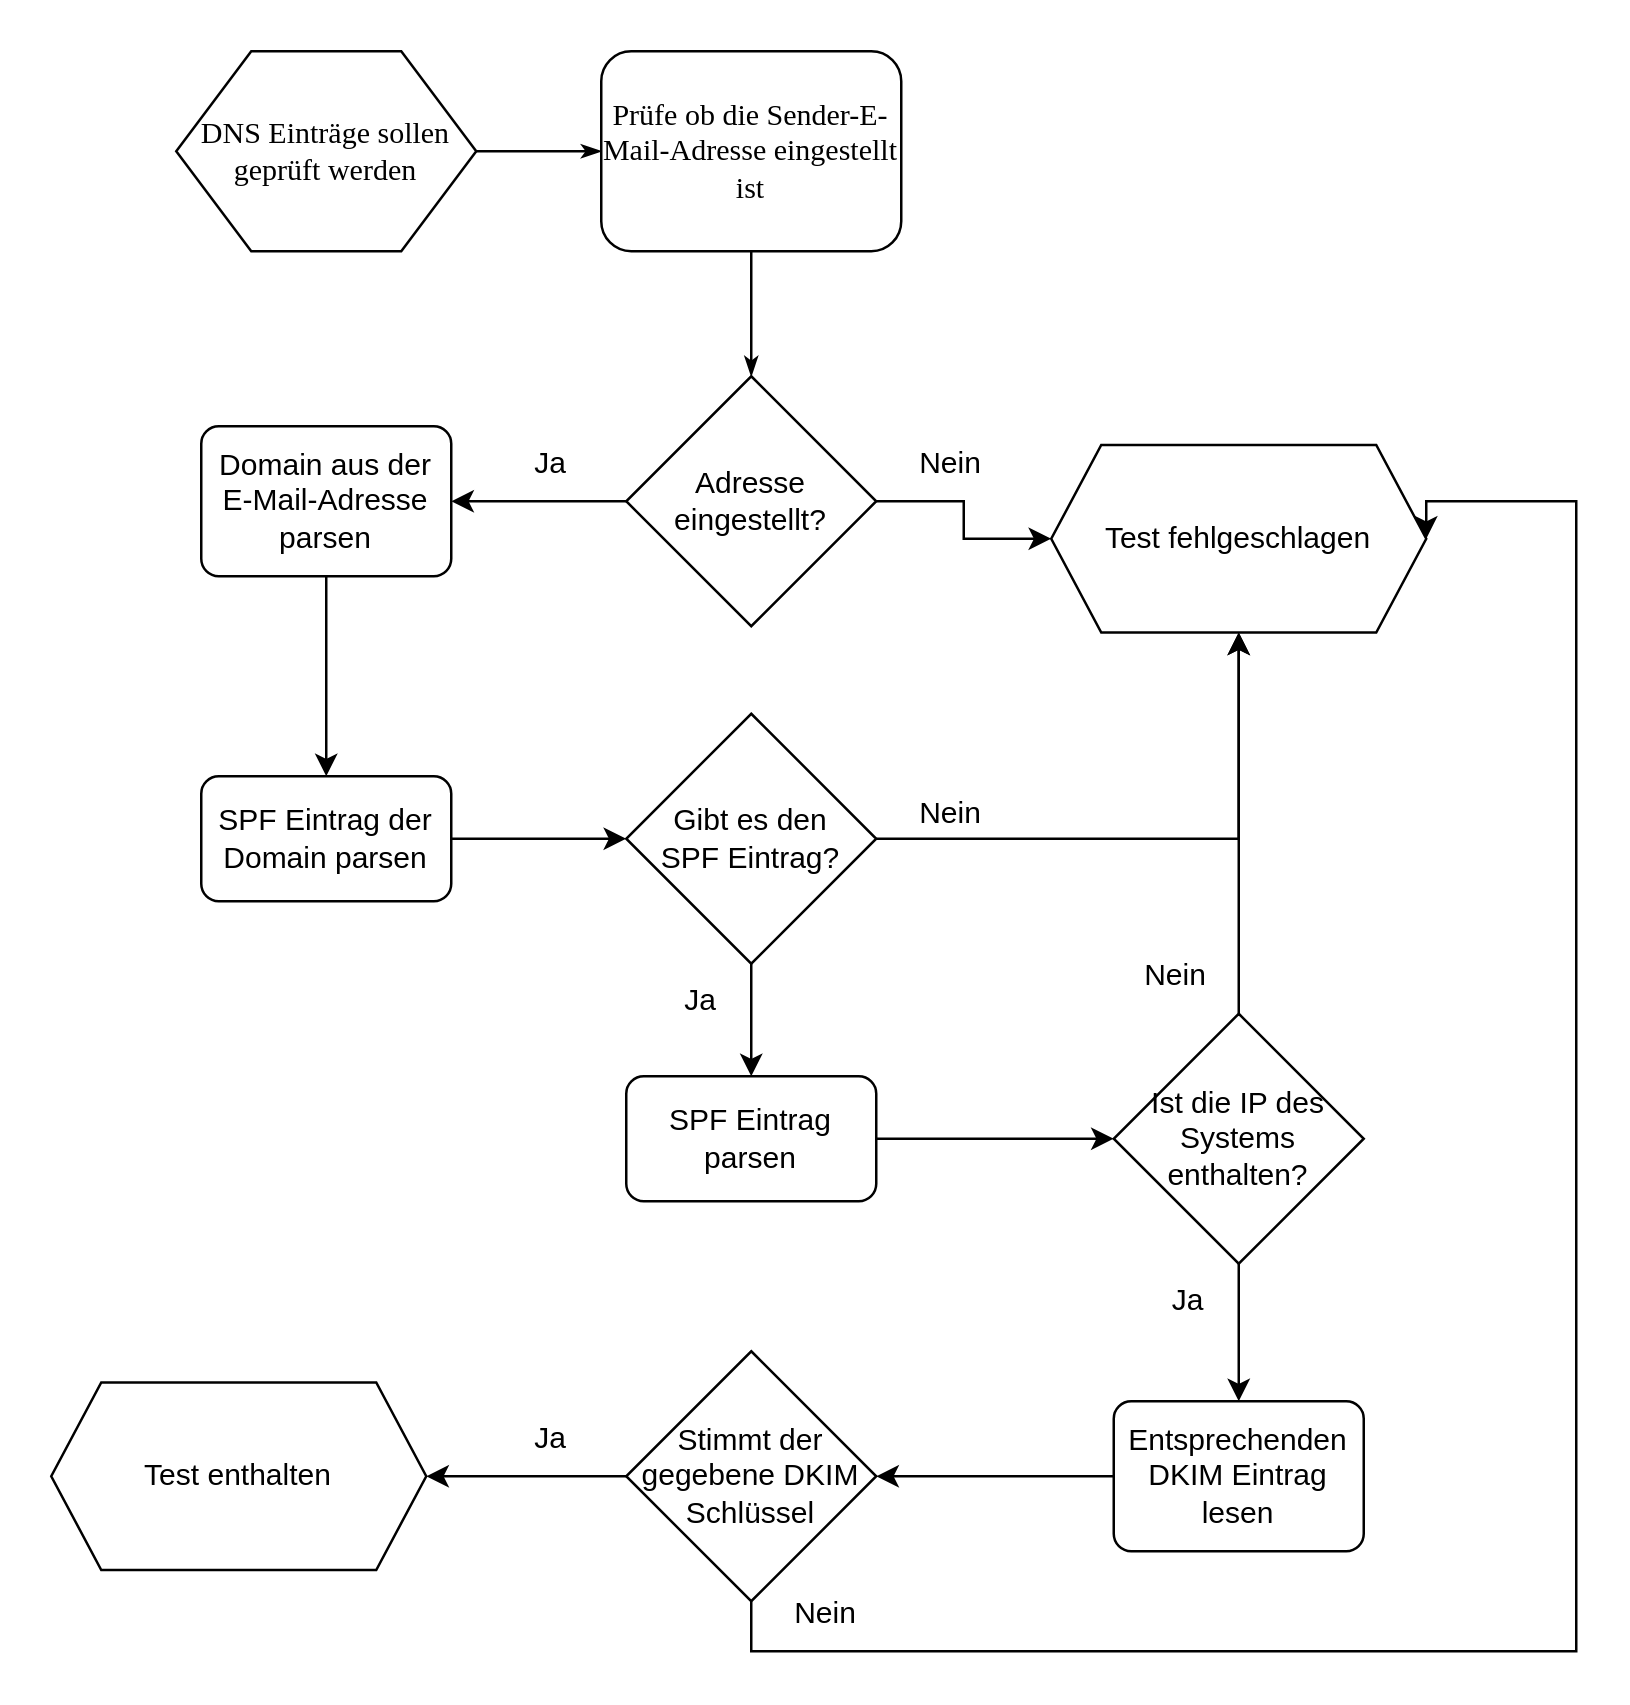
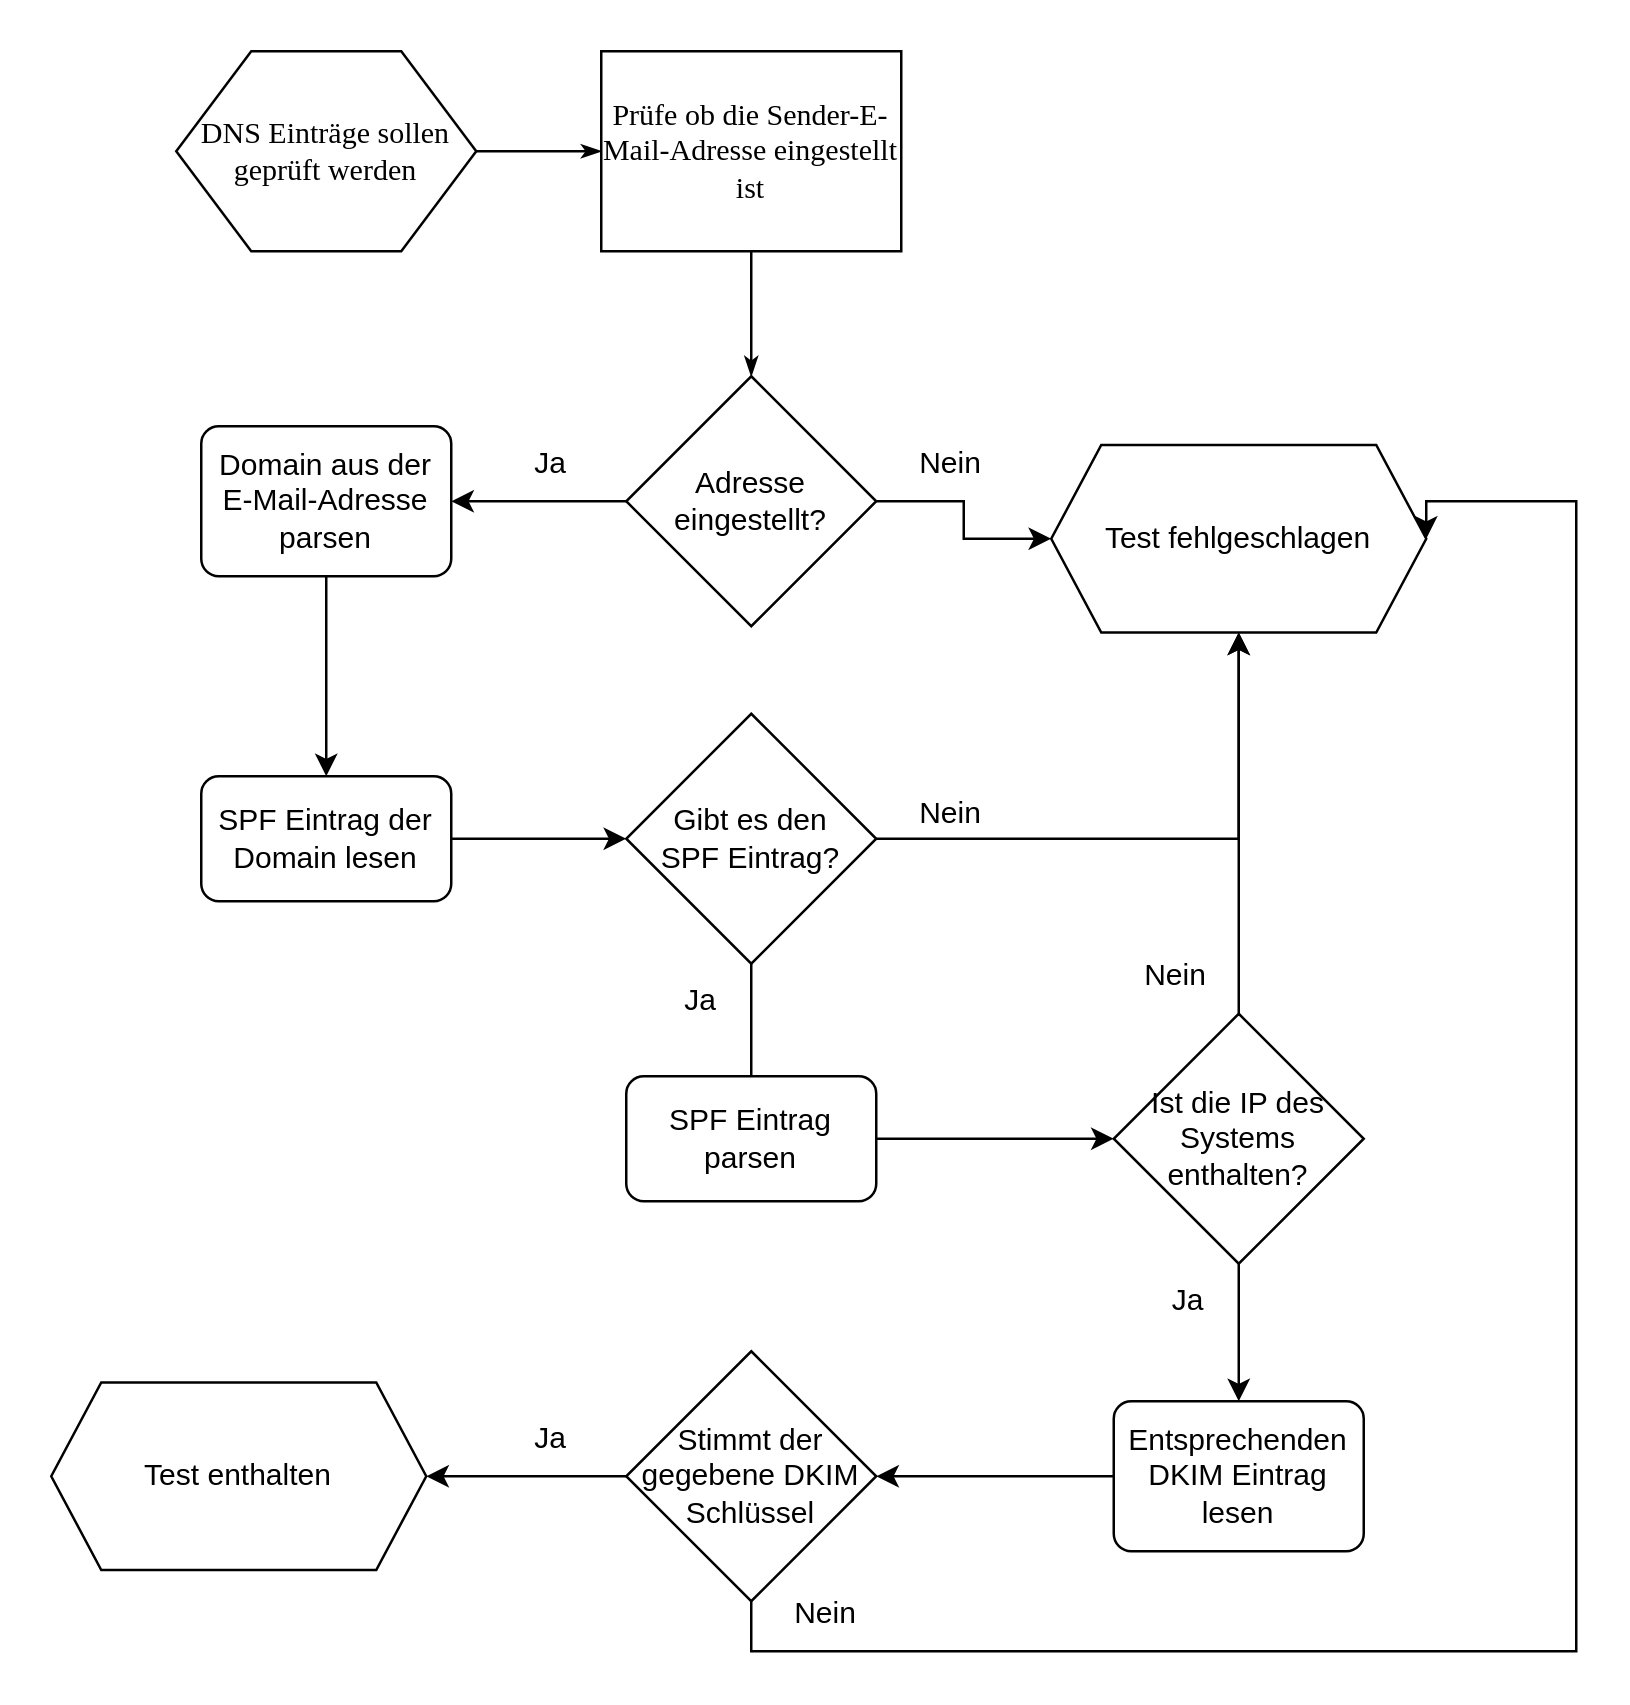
(751, 151) -> (751, 151)
(326, 839) -> (326, 839)
(751, 1058) -> (751, 1065)
